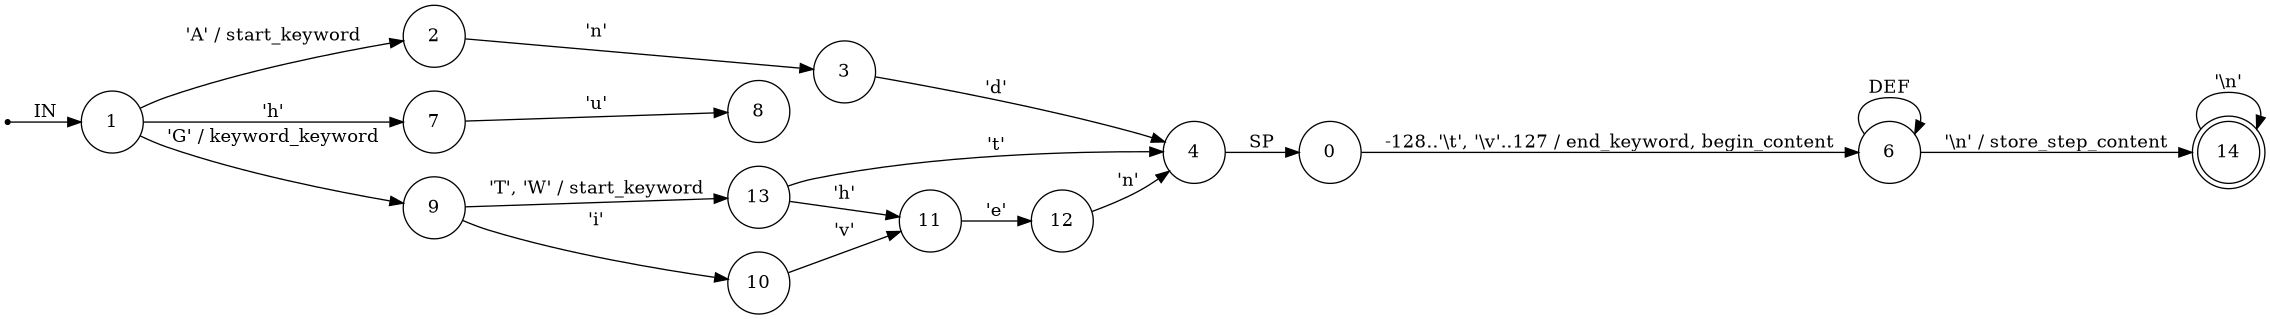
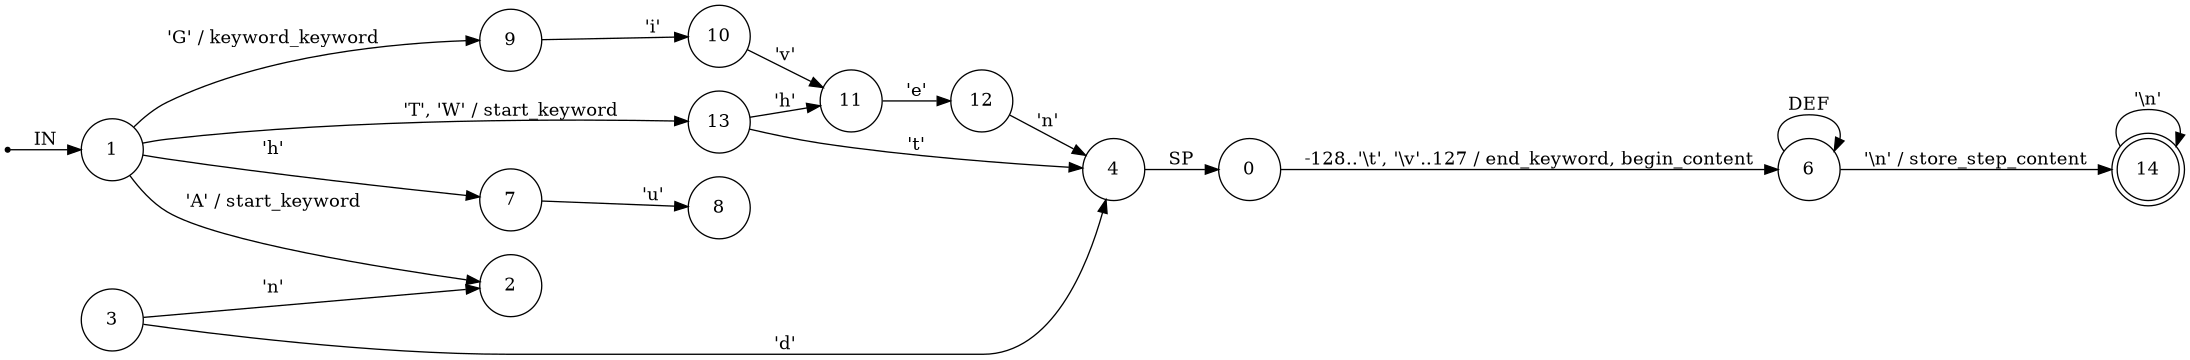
(632, 53) -> (305, 303)
(590, 203) -> (408, 123)
